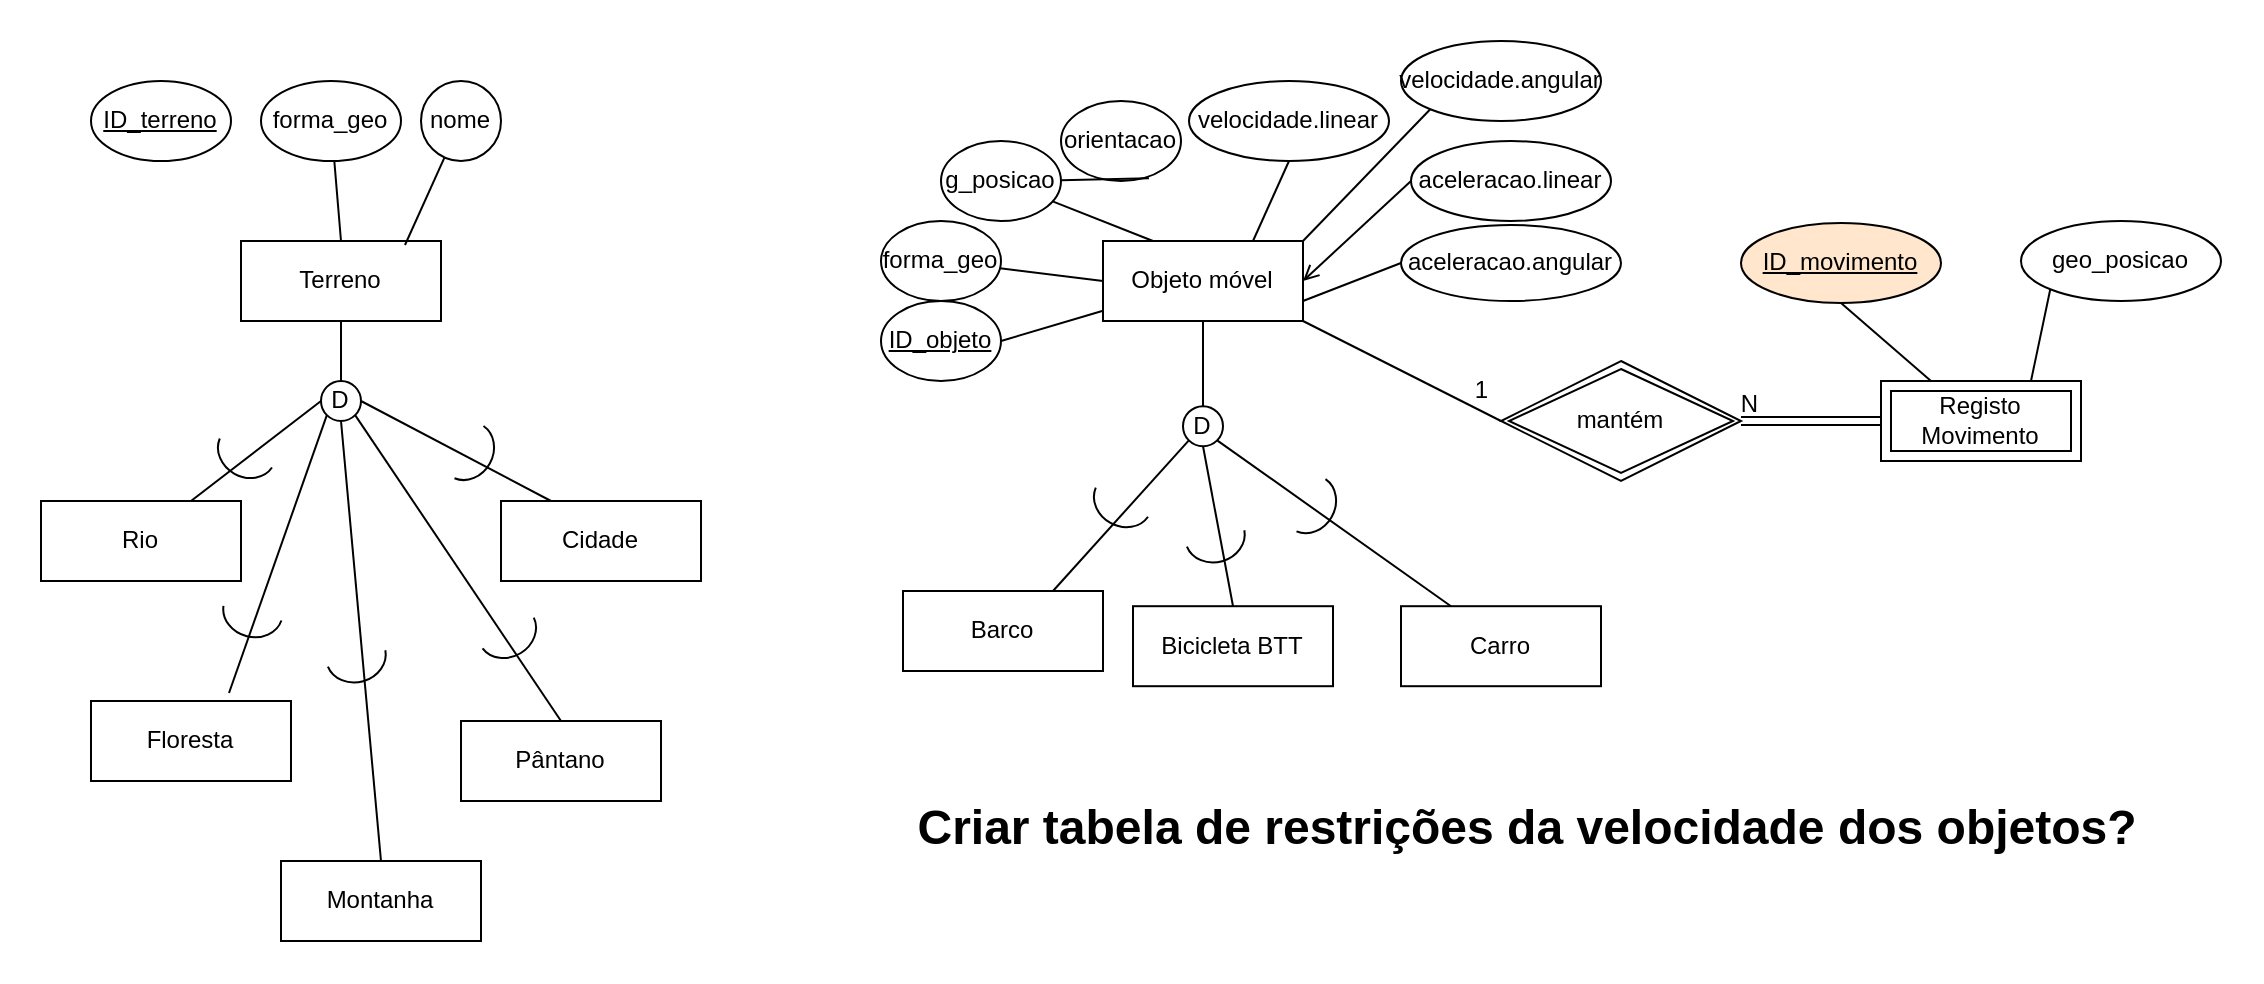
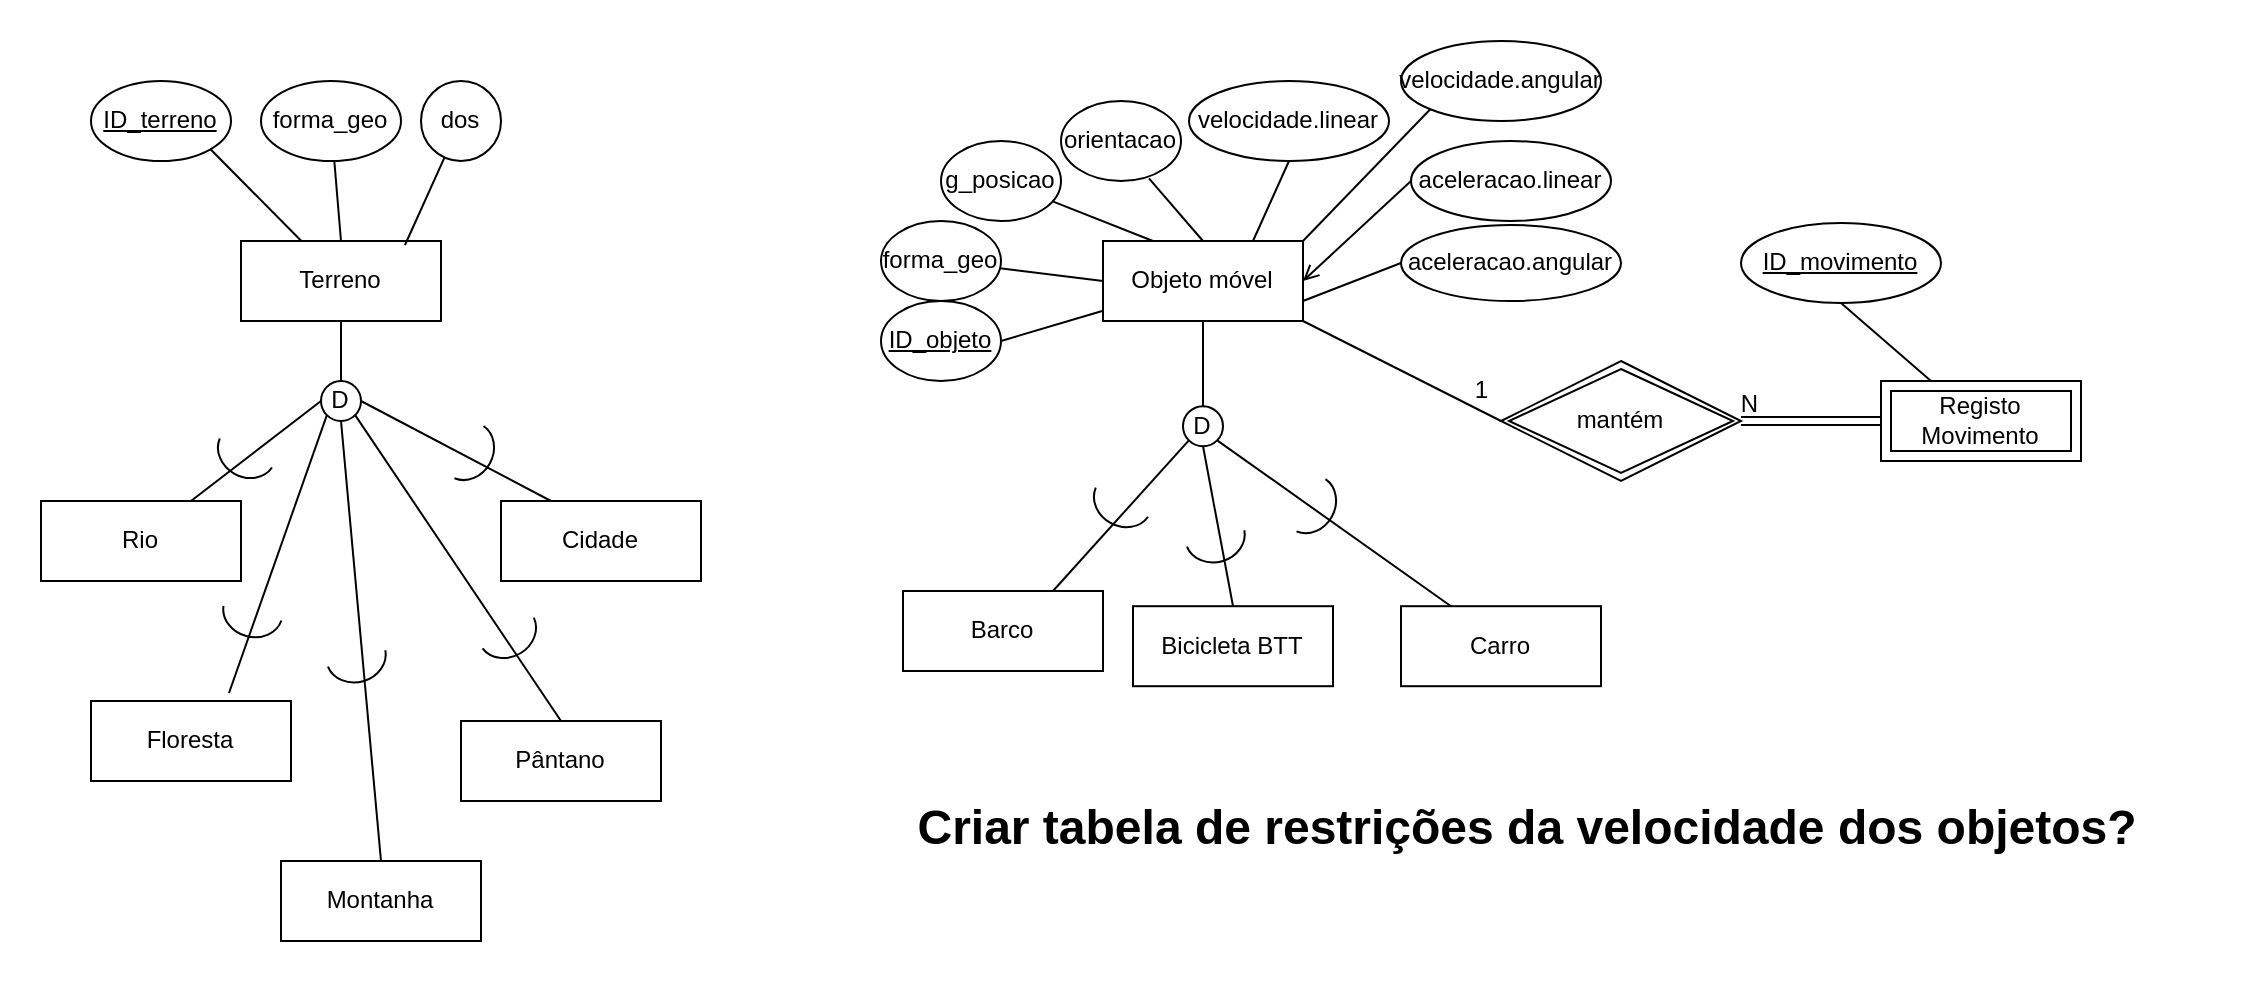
(461, 121) -> (461, 121)
(1105, 179) -> (1176, 210)
none -> (256, 195)
(2121, 261) -> none
(1841, 263) -> (1841, 263)
(2041, 336) -> none
